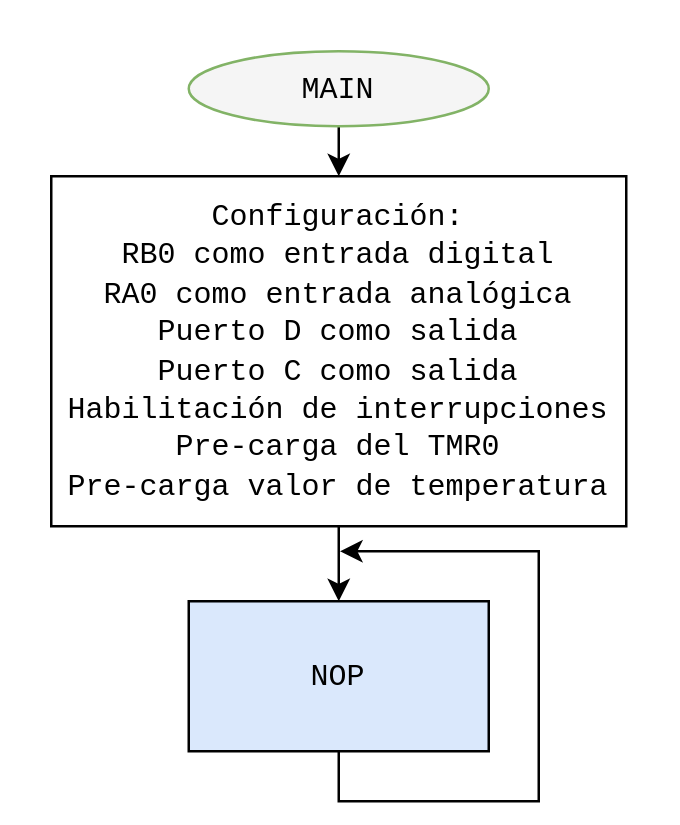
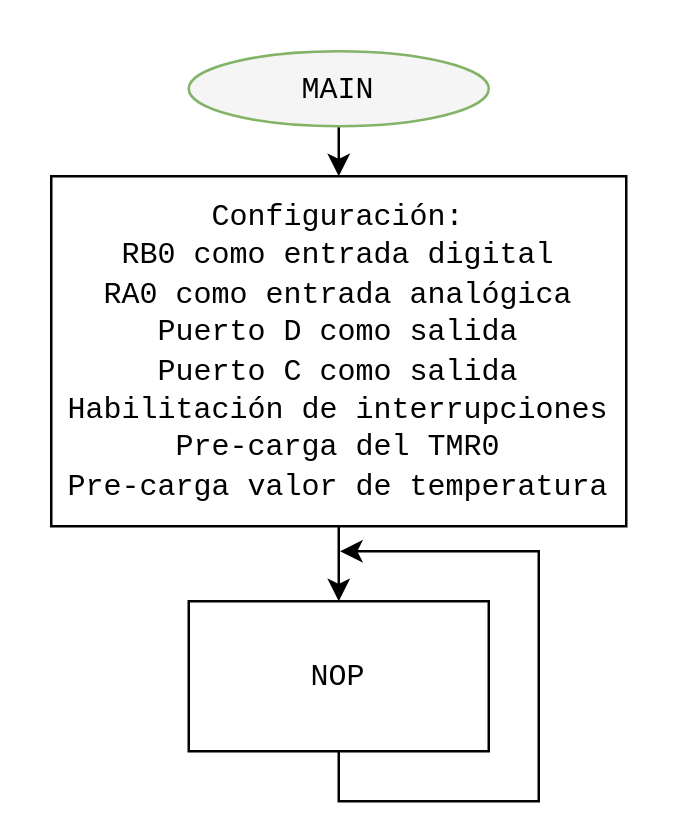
(339, 676) -> (339, 676)
